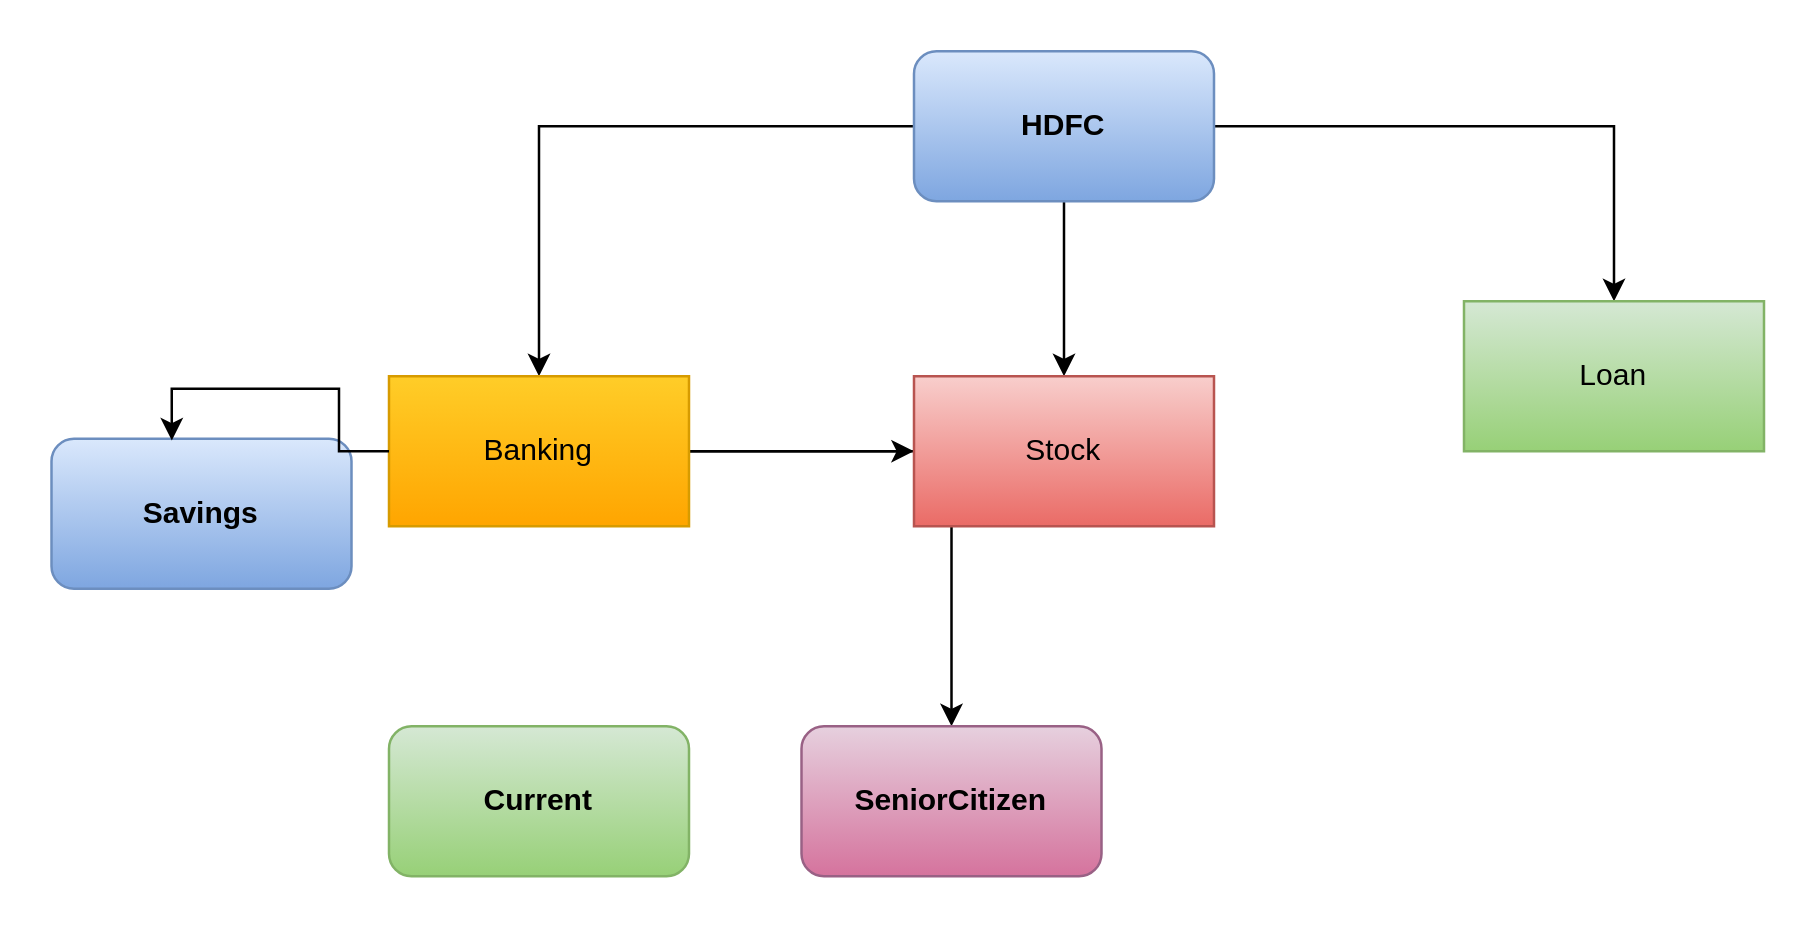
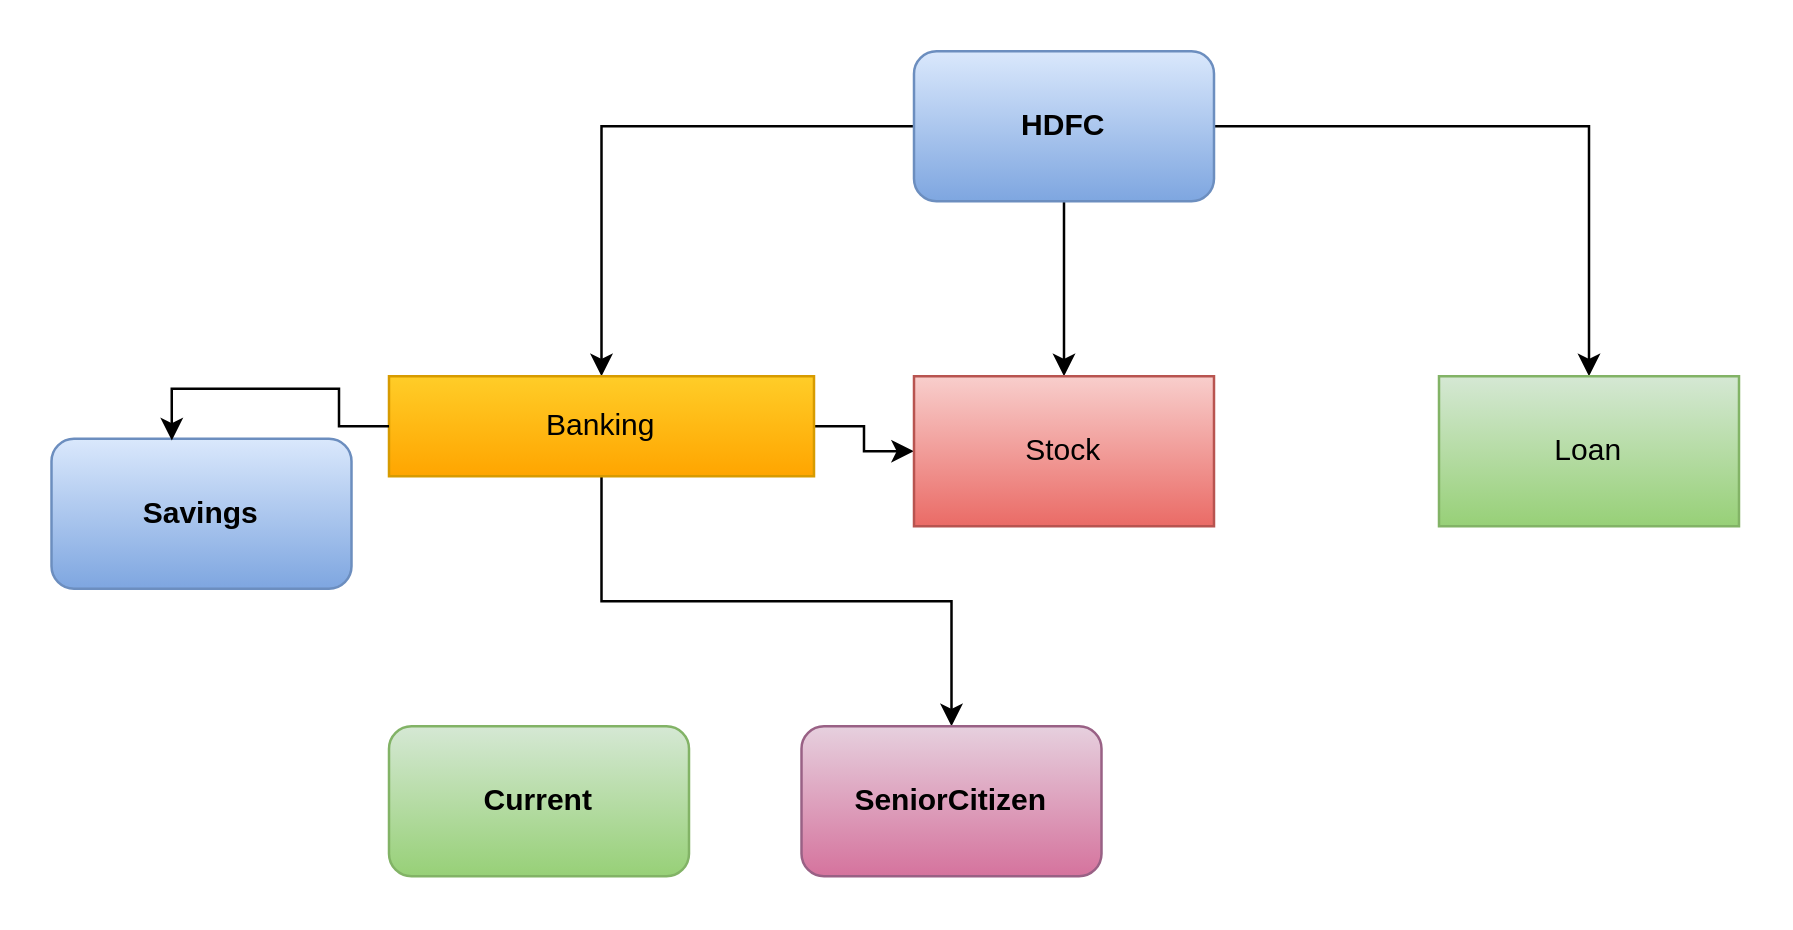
(1614, 376) -> (1589, 451)
(539, 451) -> (601, 426)
